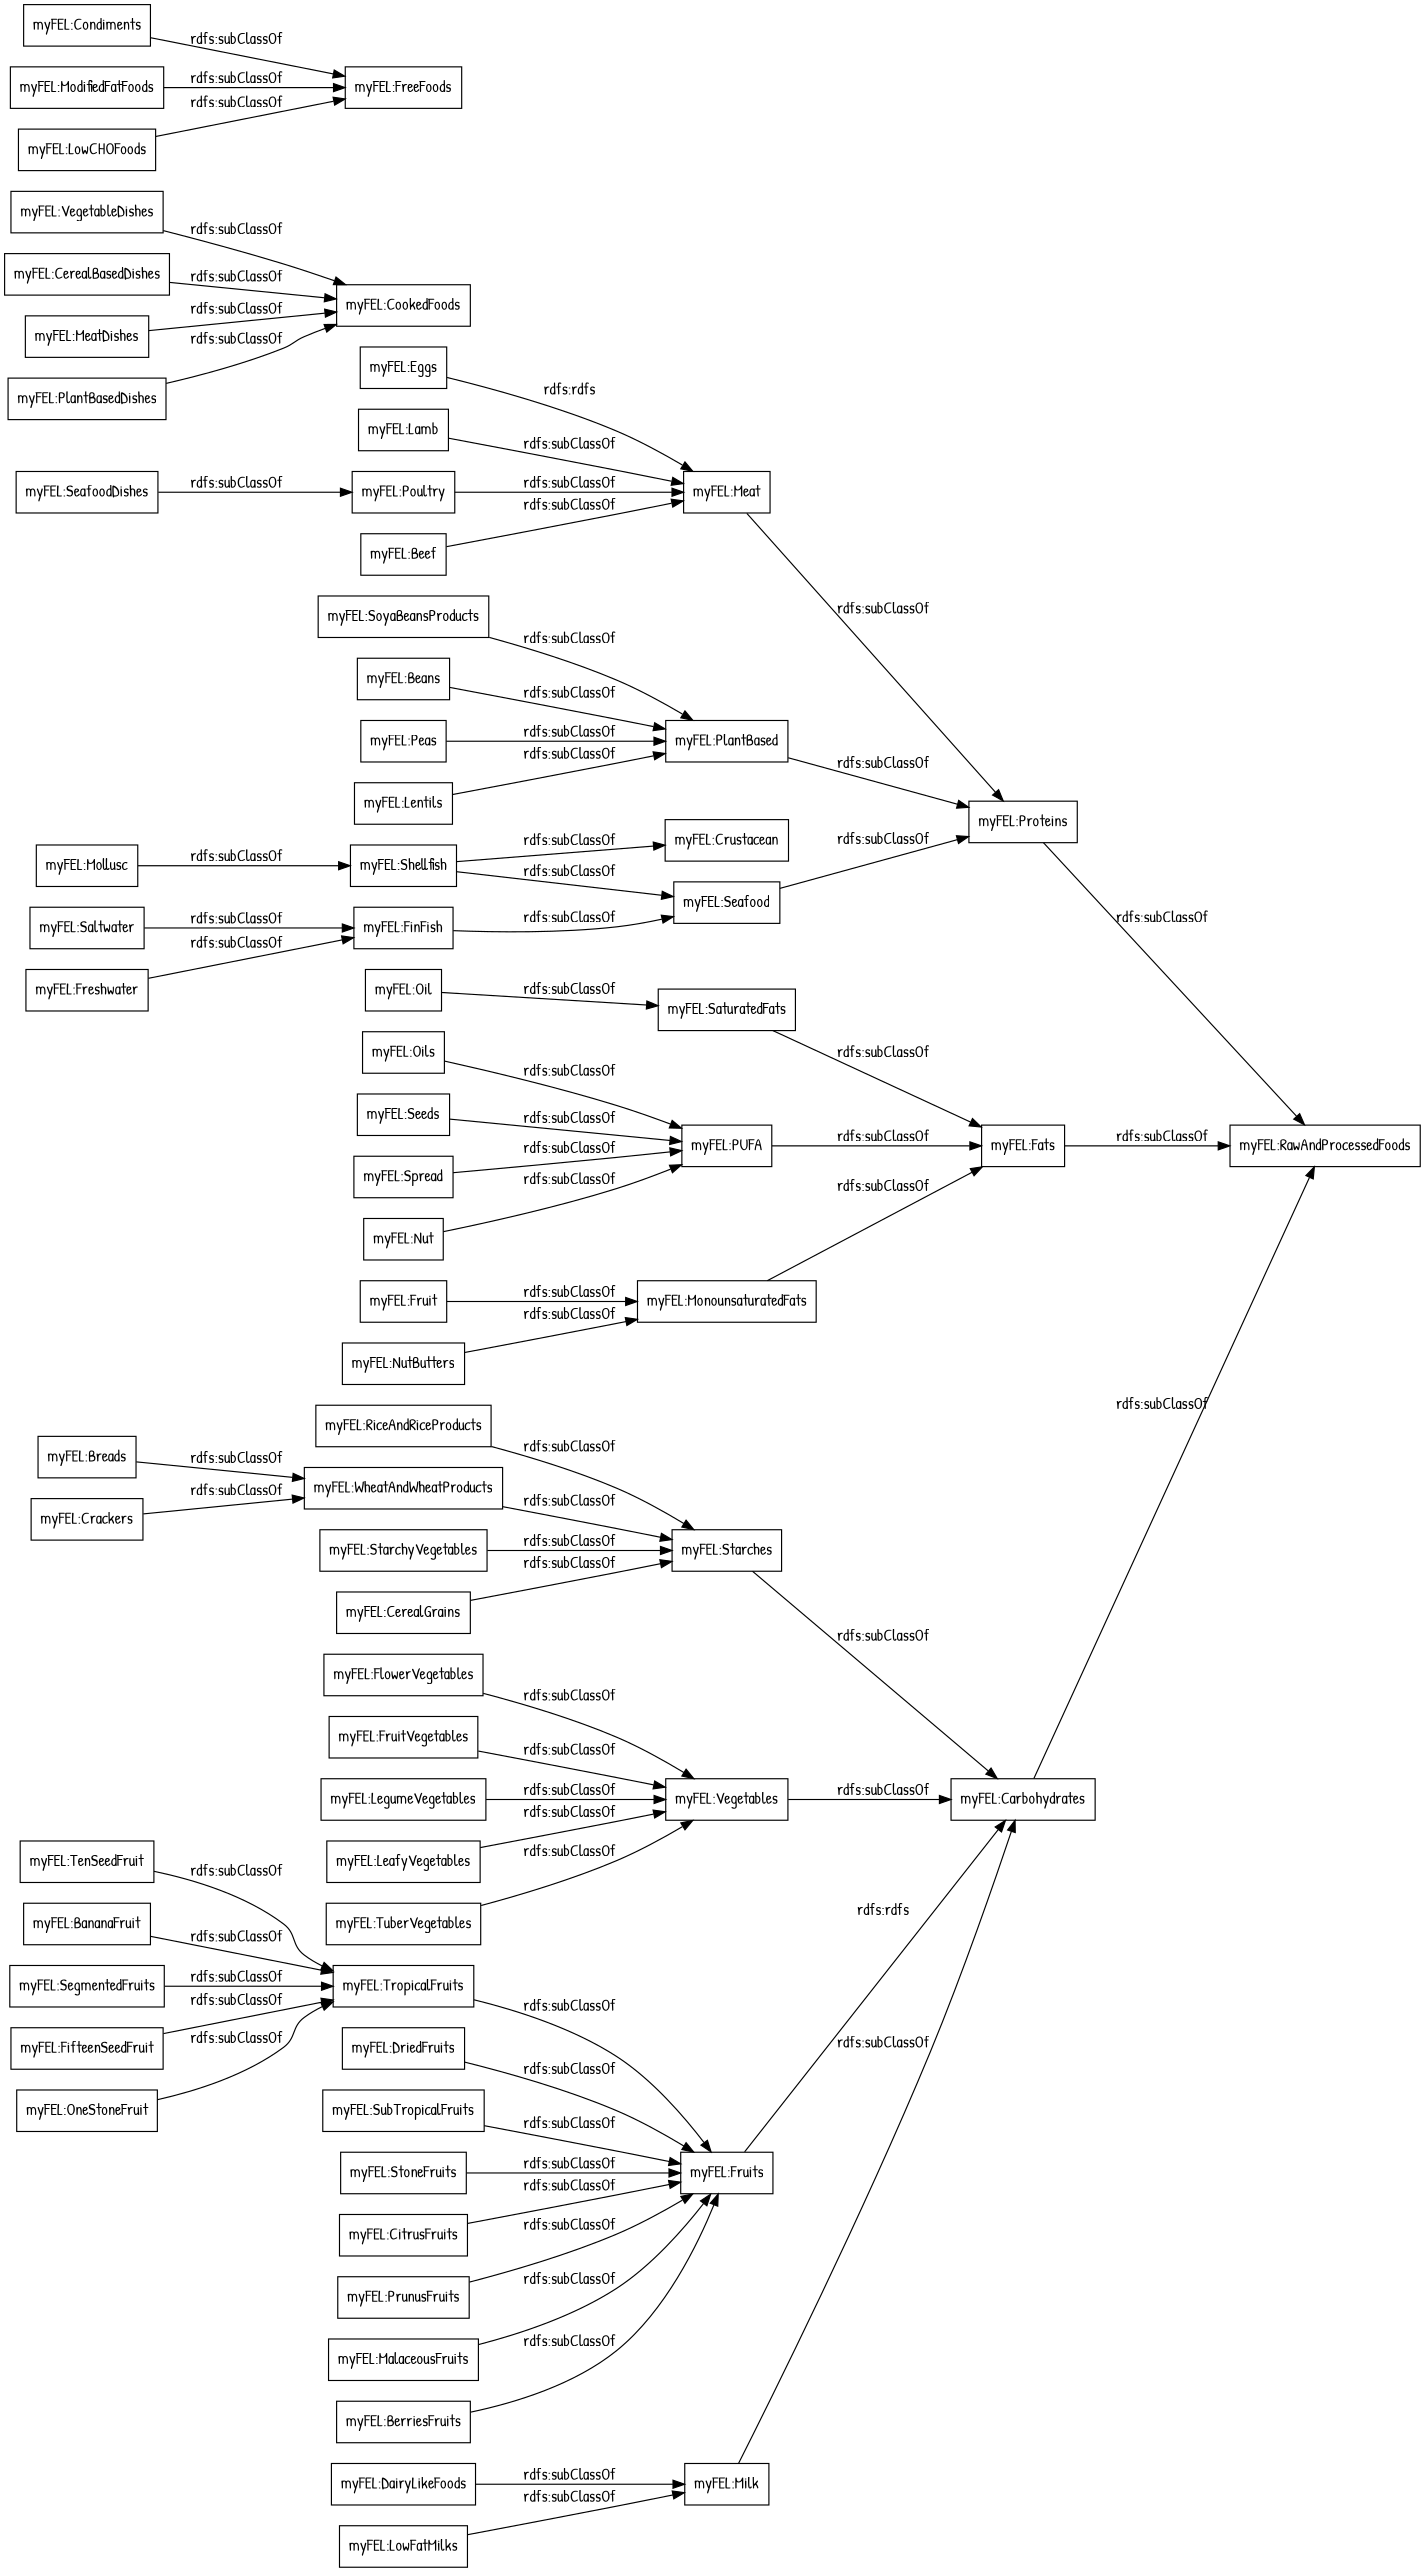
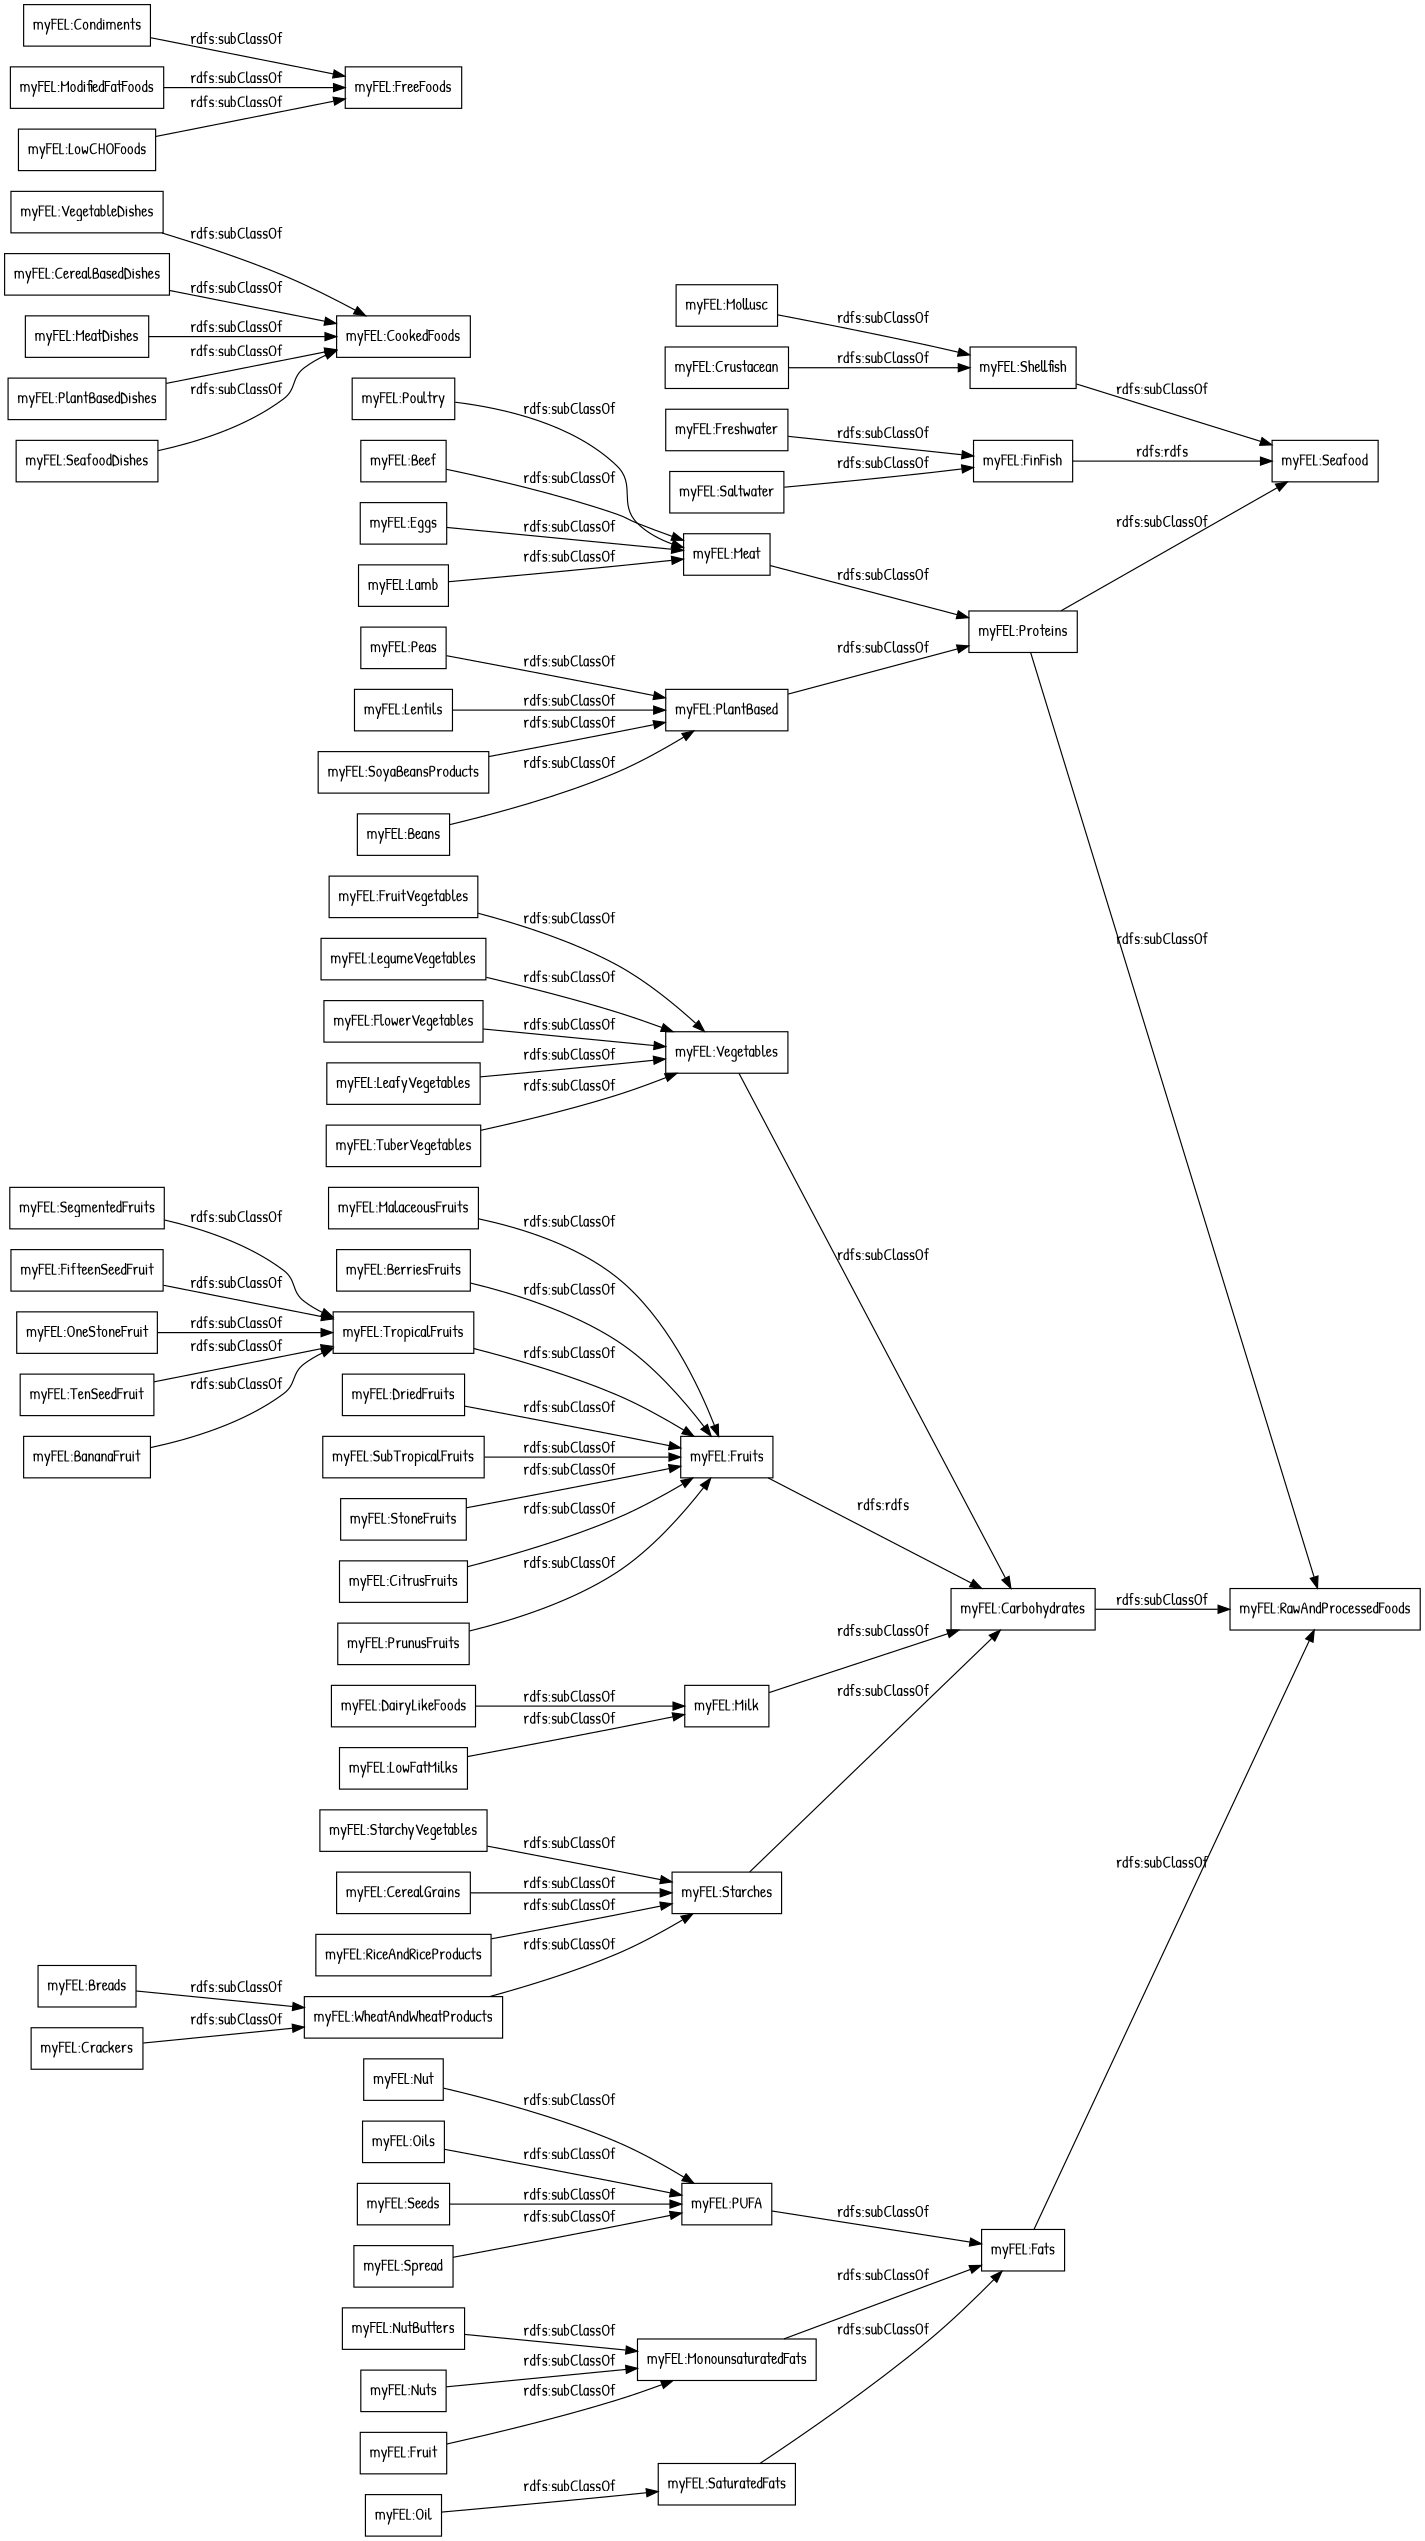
(570, 390) -> (570, 527)
(249, 492) -> (252, 418)
(555, 854) -> (873, 368)
(869, 864) -> (1169, 549)
(570, 918) -> (1163, 452)
none -> (403, 2391)
